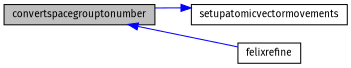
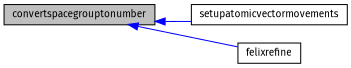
(168, 8) -> (178, 22)
